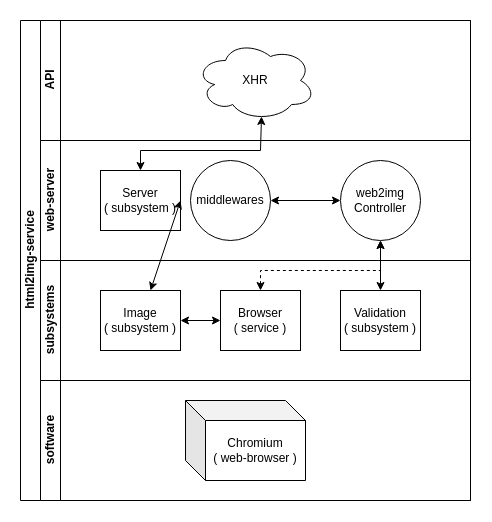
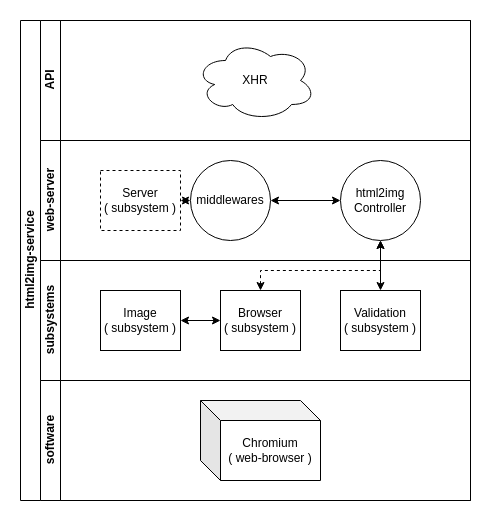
(208, 151) -> none
(141, 201) -> (141, 201)
(381, 201) -> (381, 201)
(166, 246) -> (186, 201)
(261, 321) -> (261, 321)
(246, 441) -> (261, 441)
